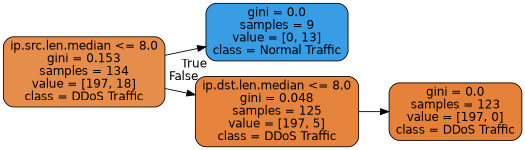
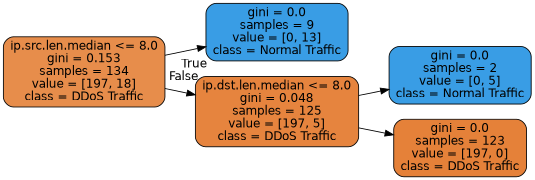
none -> (460, 75)
